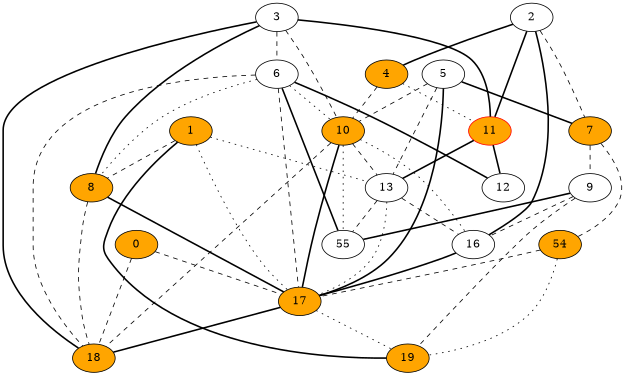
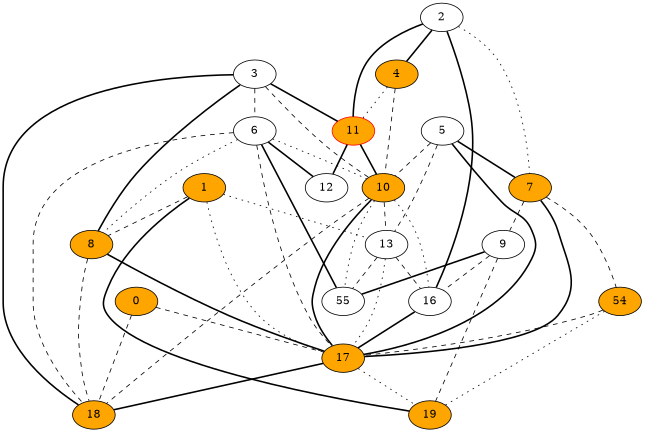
(564, 73) -> (513, 90)
(429, 164) -> (368, 159)
none -> (554, 319)
